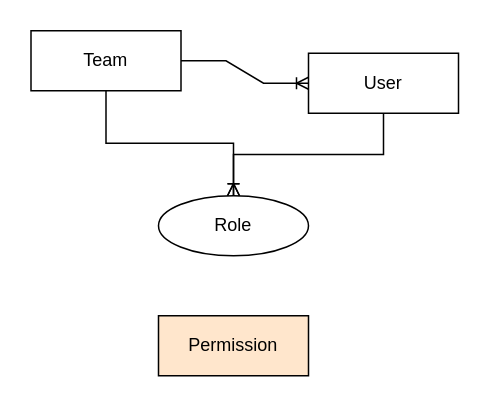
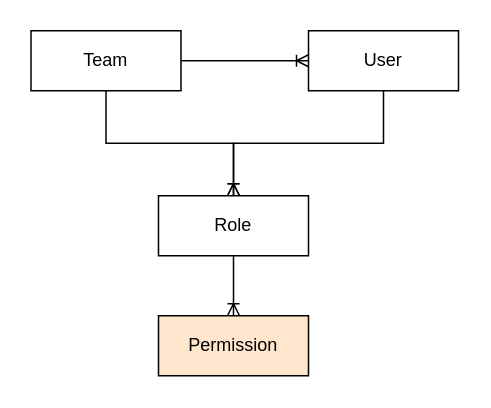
(383, 83) -> (383, 61)
(233, 226) -> (233, 226)
none -> (233, 286)
